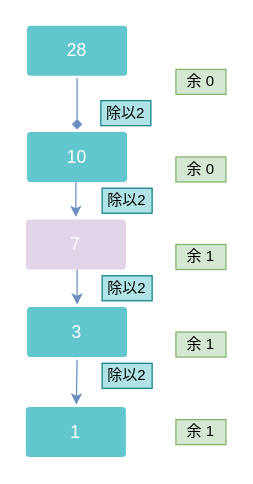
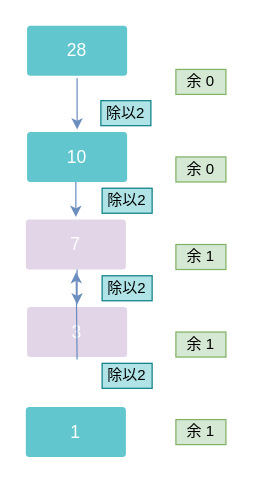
(77, 119) -> (77, 119)
(77, 332) -> (77, 332)
(77, 377) -> (77, 330)
